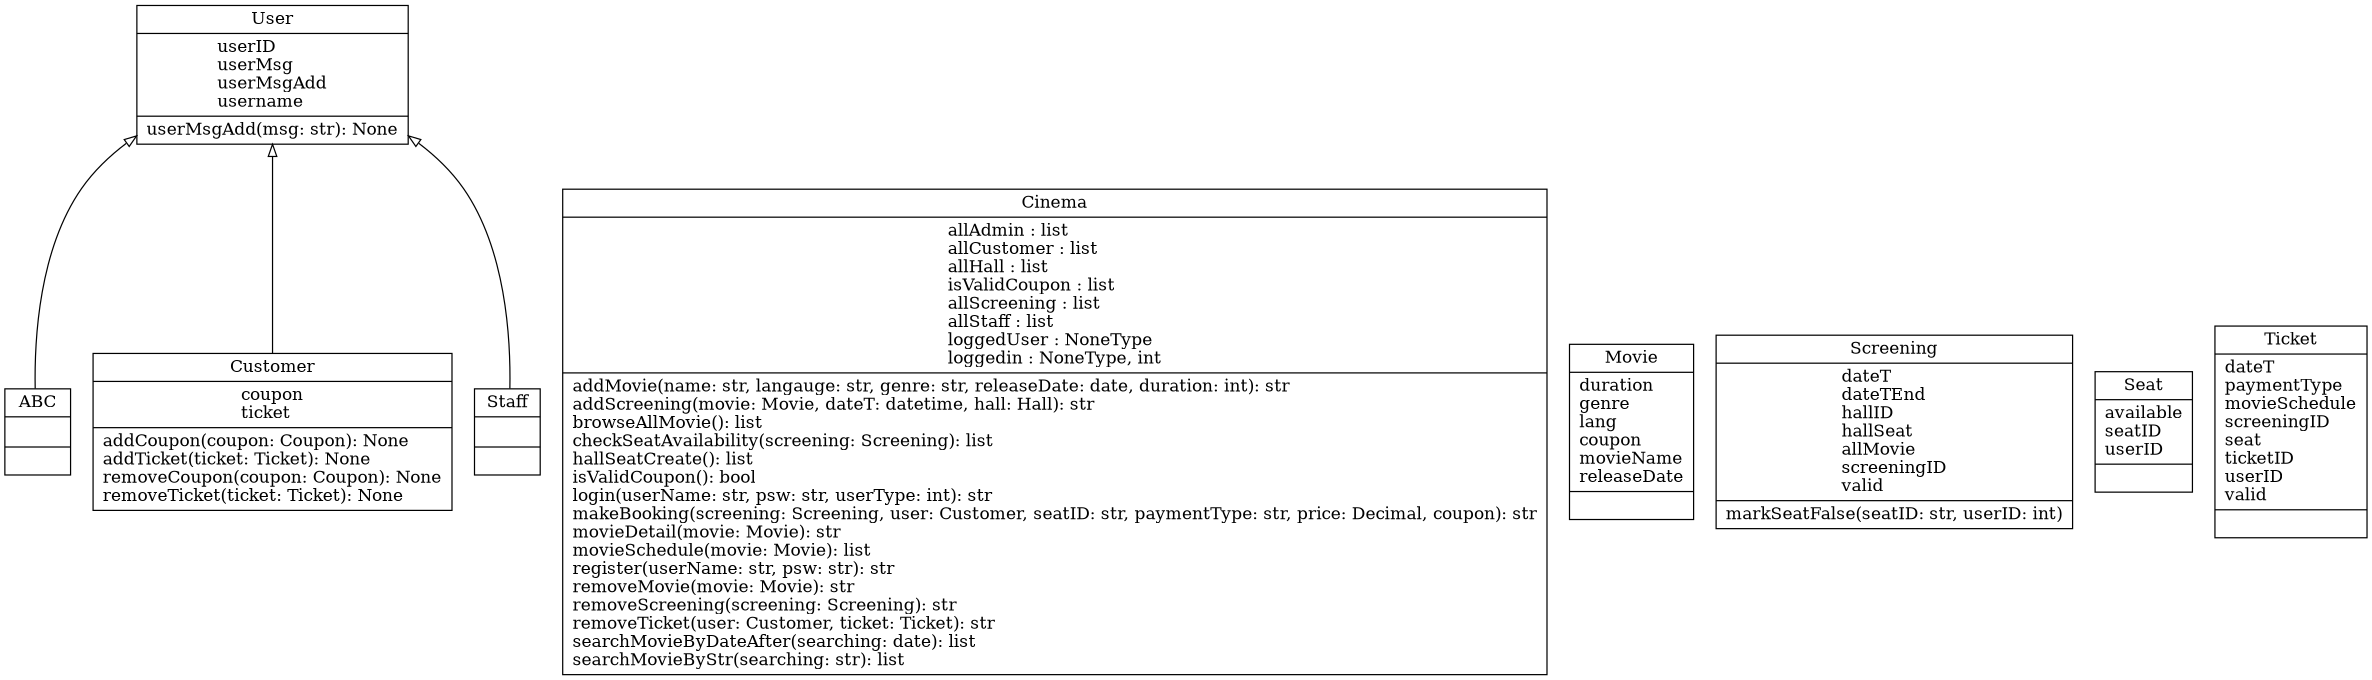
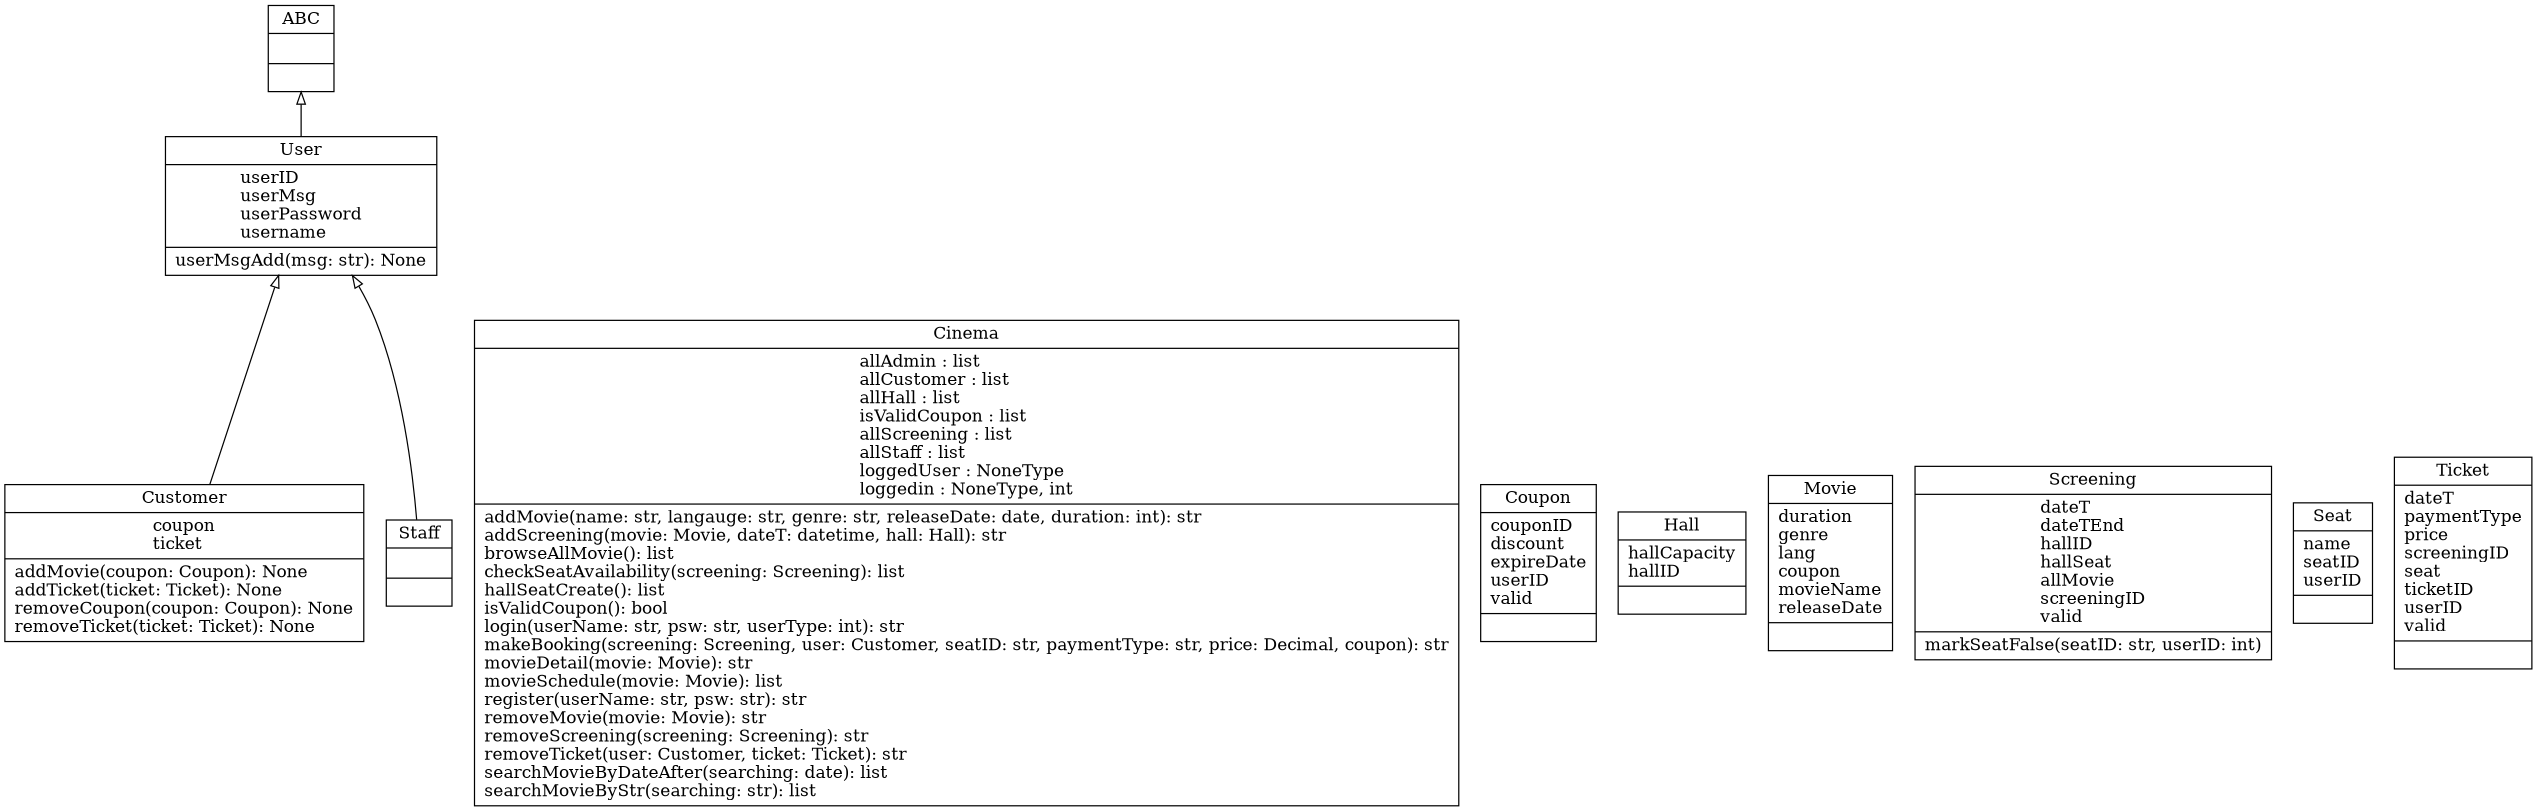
(273, 83) -> (301, 214)
(52, 254) -> (301, 120)
(2291, 404) -> (2427, 535)
(2144, 413) -> (2327, 544)
(256, 441) -> (161, 572)
none -> (1538, 563)
none -> (1682, 563)
